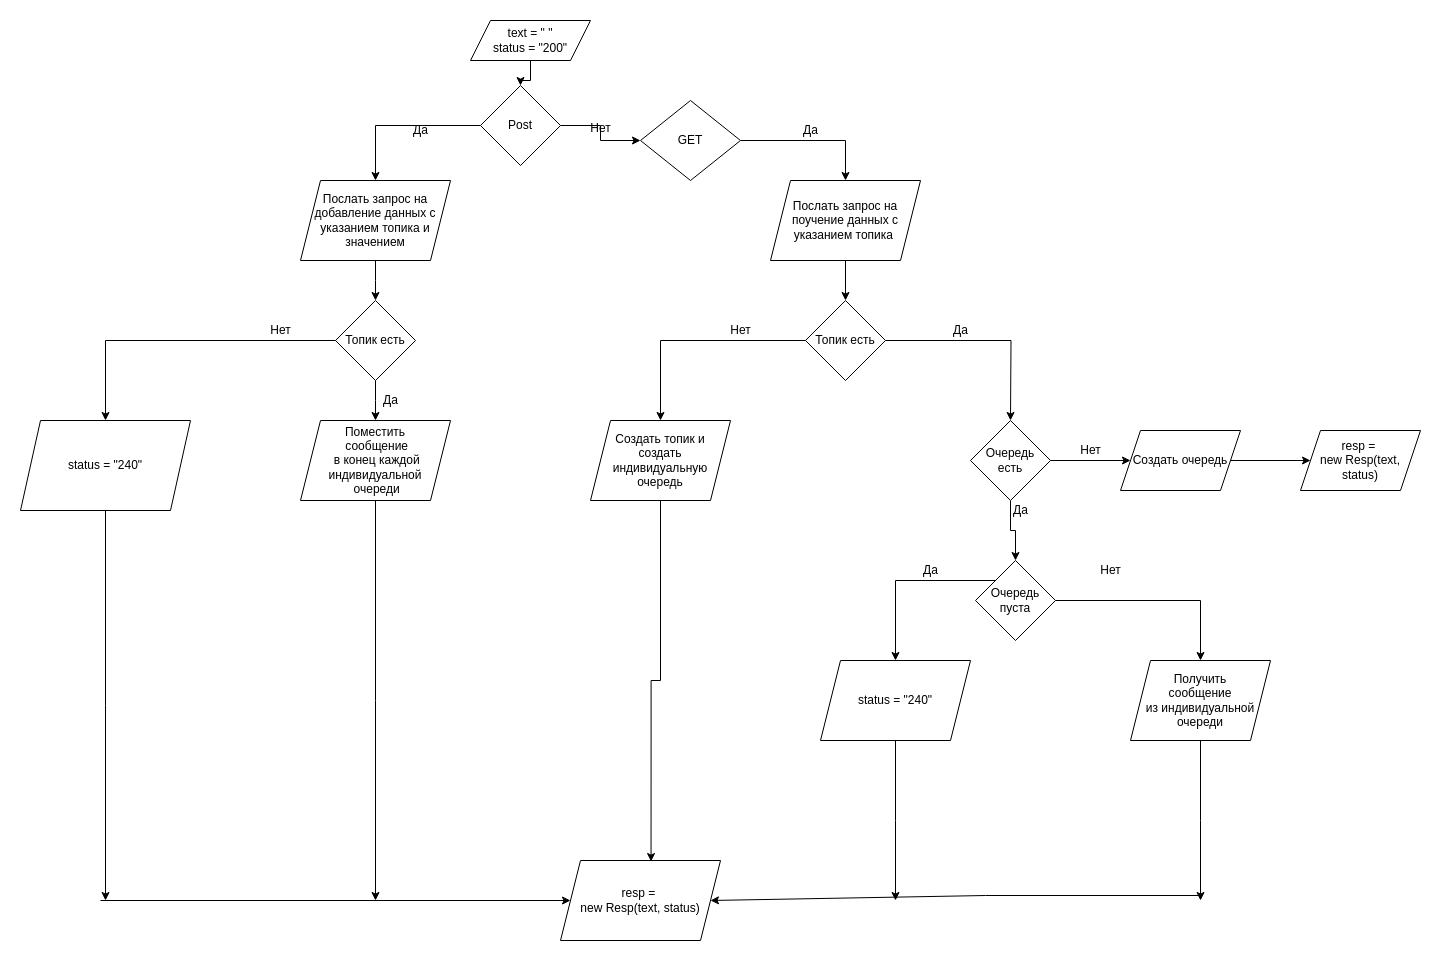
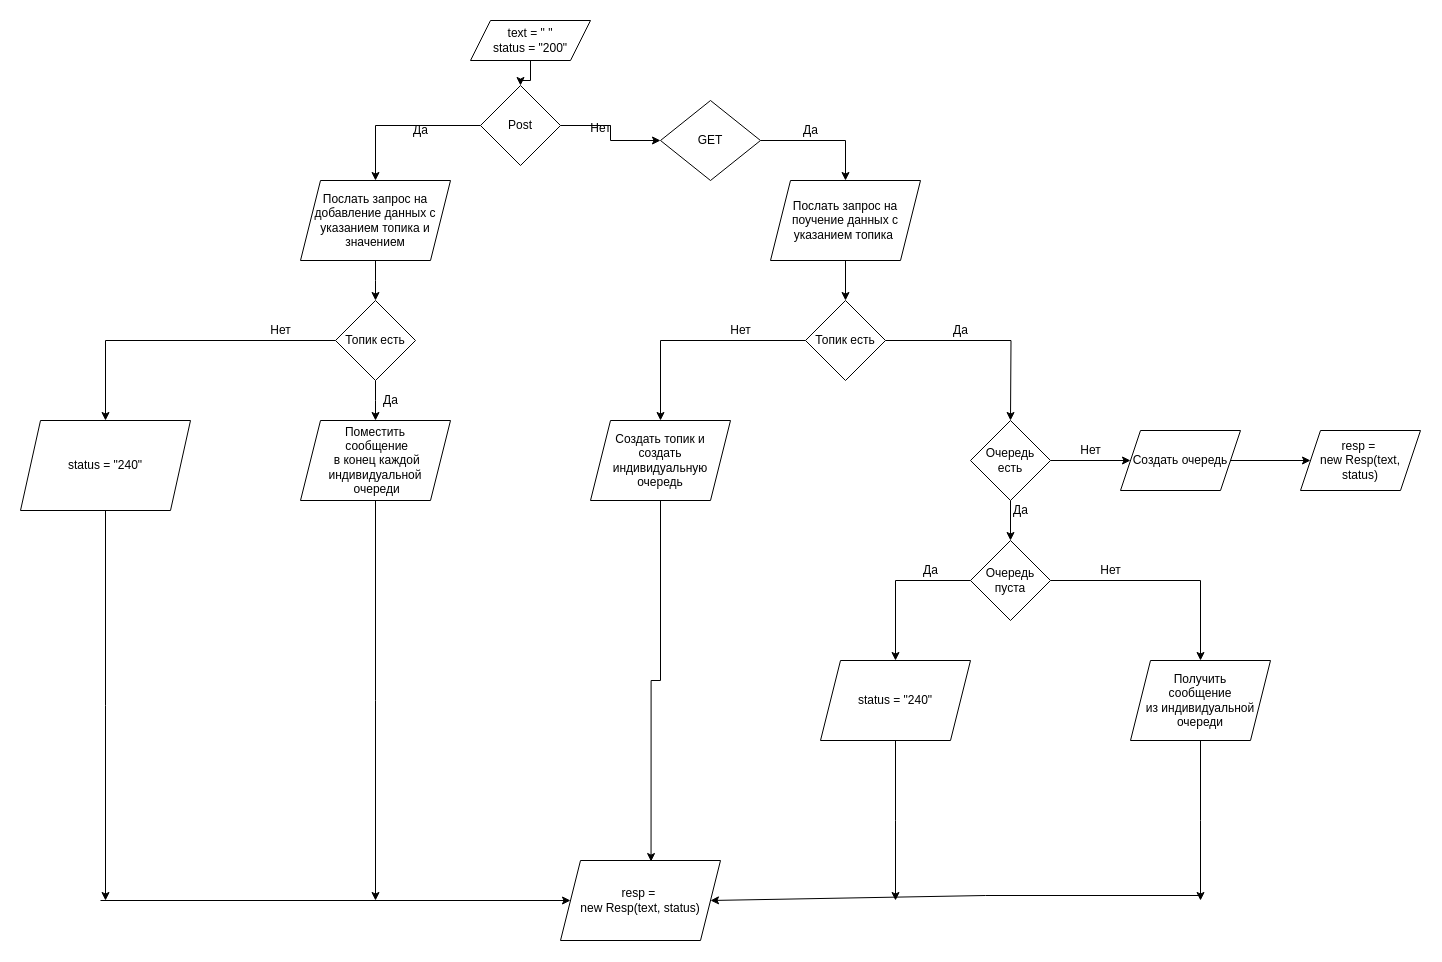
(691, 141) -> (711, 141)
(1016, 601) -> (1011, 581)
